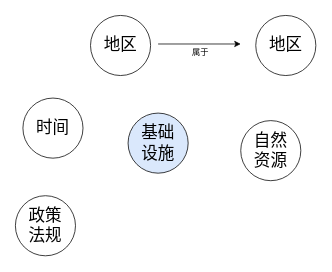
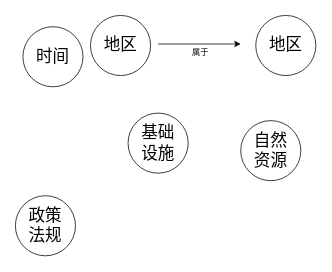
(53, 128) -> (53, 57)
(158, 143) -> (158, 143)
